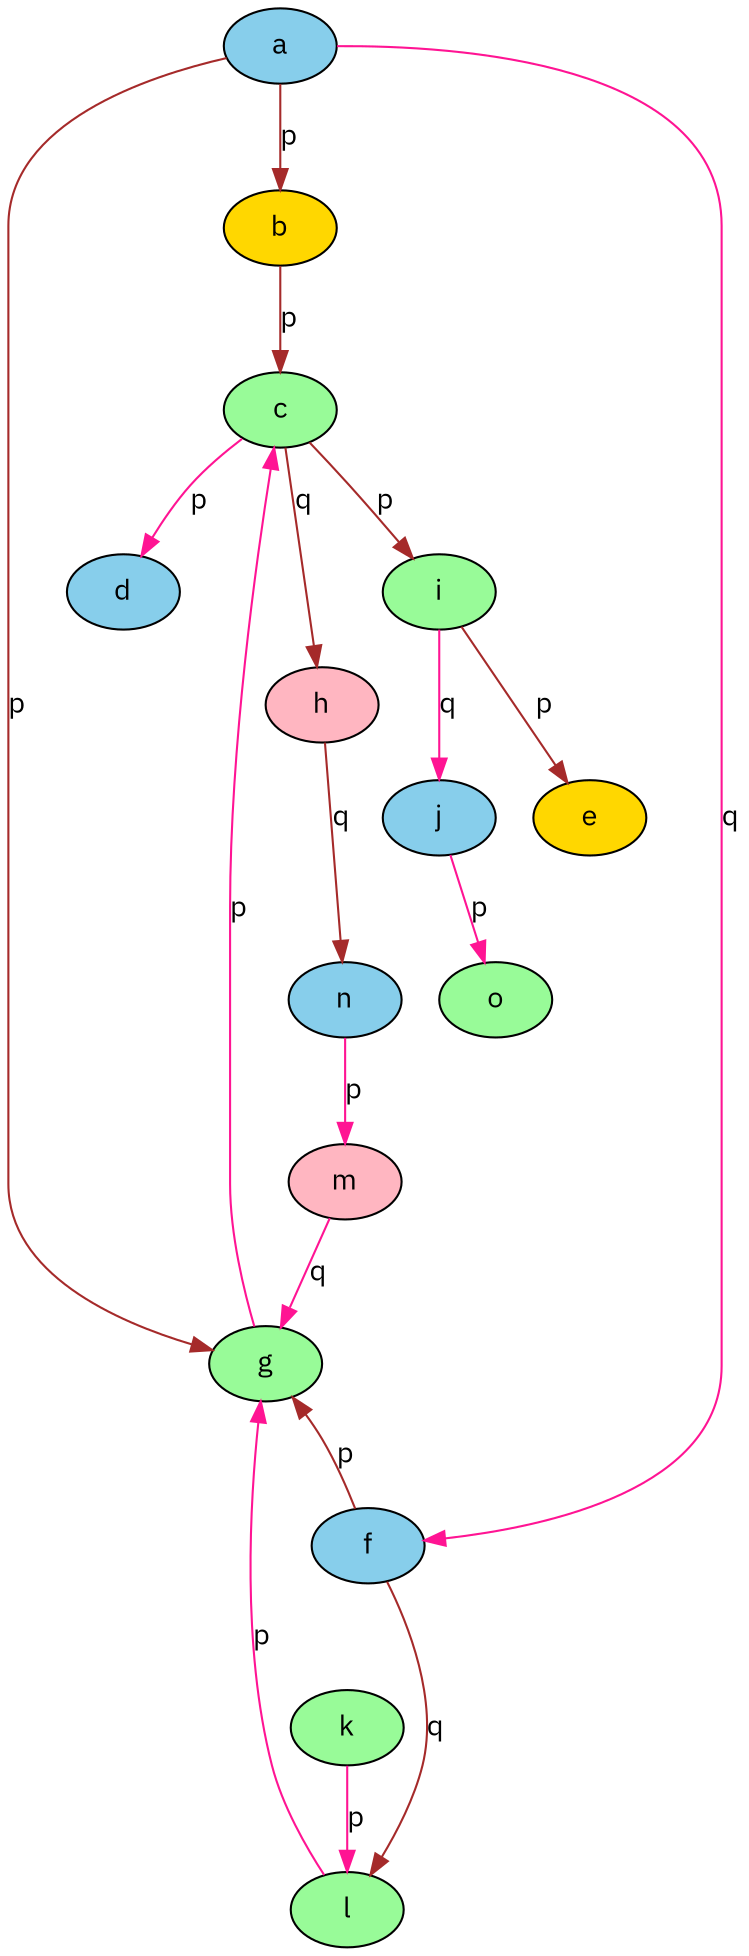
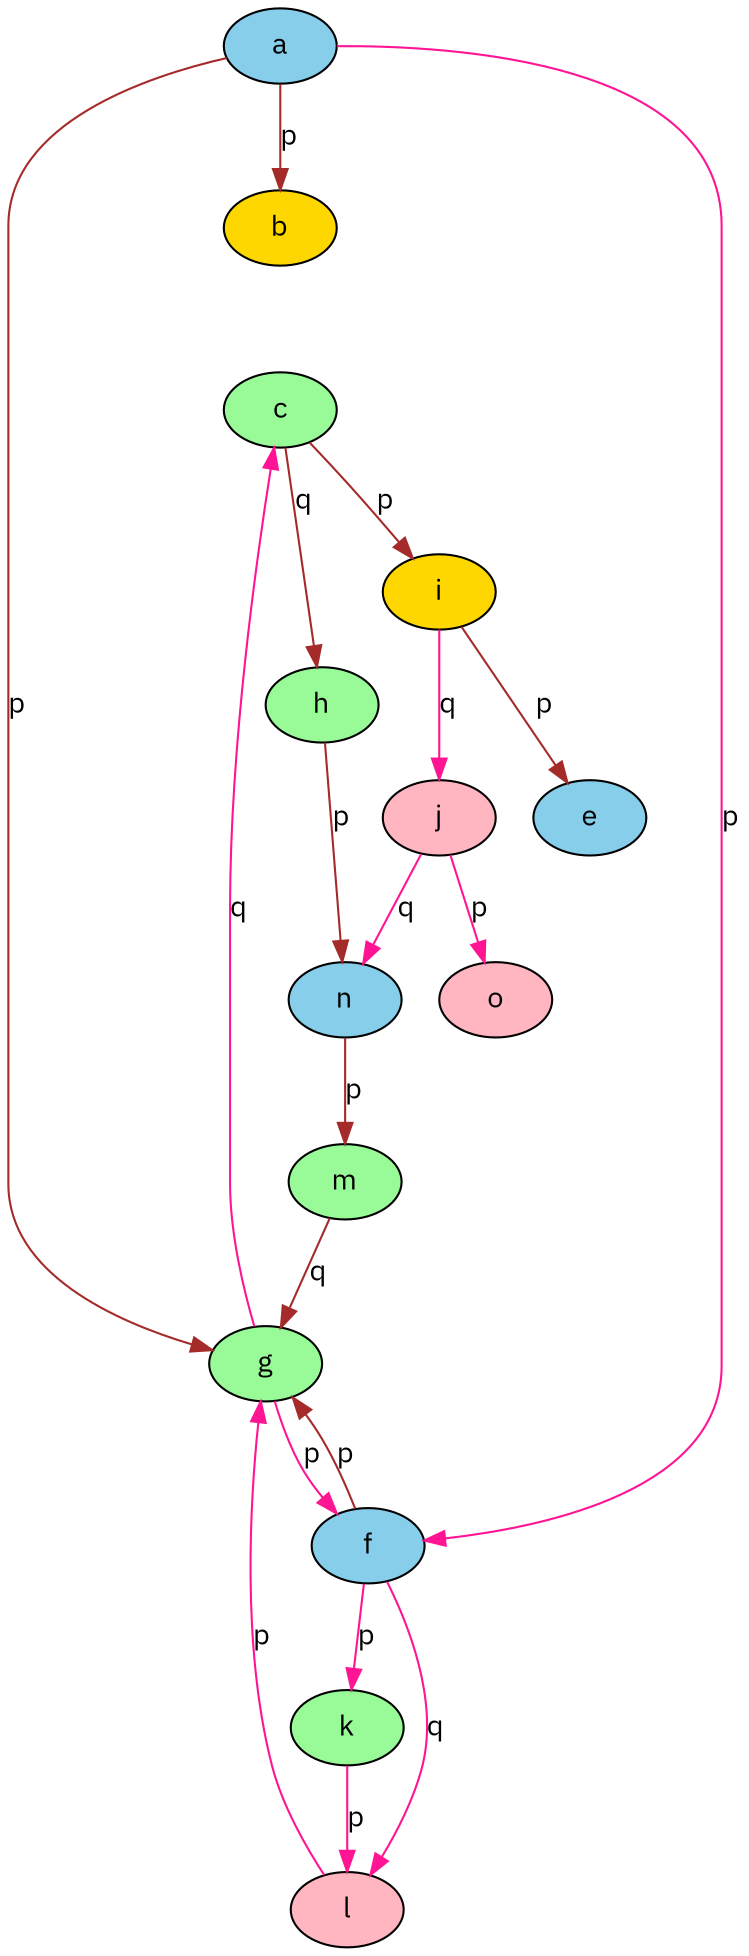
(280, 308) -> none
(123, 592) -> none
(439, 592) -> (439, 592)
(322, 705) -> (322, 705)
(342, 818) -> (342, 818)
(439, 818) -> (439, 818)
(590, 818) -> (590, 818)
(731, 818) -> (731, 818)
none -> (397, 899)
(239, 909) -> (239, 909)
(496, 1000) -> (496, 1000)
(345, 1080) -> (345, 1080)
(345, 1182) -> (345, 1182)
(310, 1263) -> (310, 1263)
none -> (294, 1452)
none -> (359, 1626)
(427, 1721) -> (427, 1721)
(347, 1910) -> (347, 1910)
